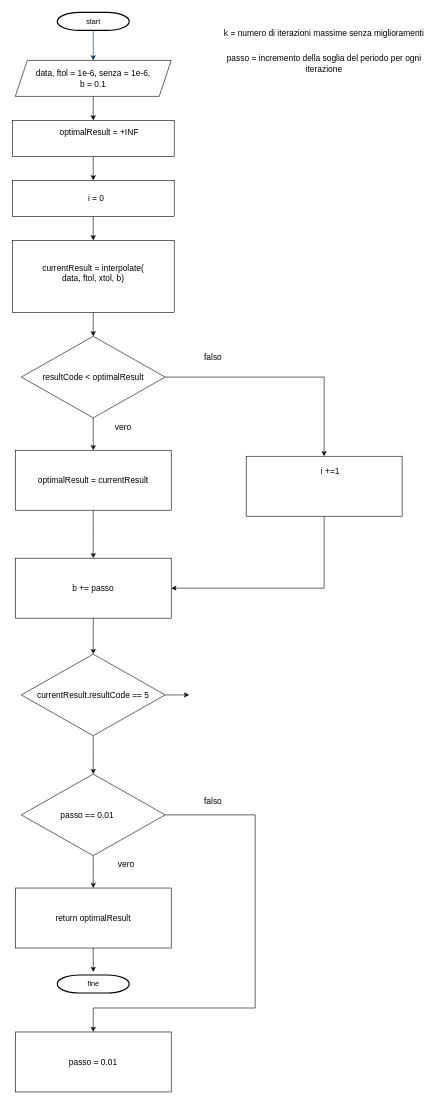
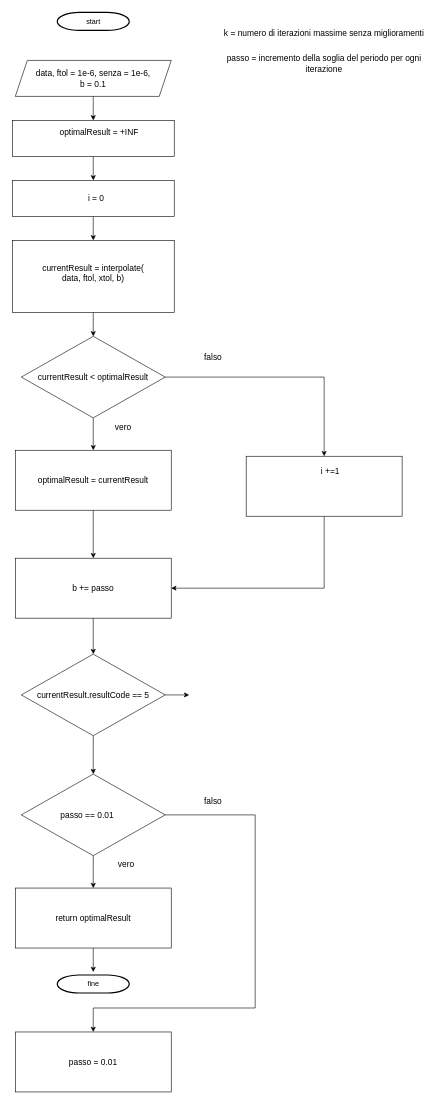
(93, 54) -> none
(93, 377) -> (93, 377)
